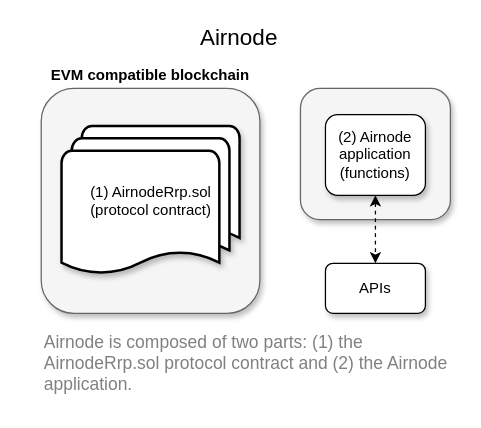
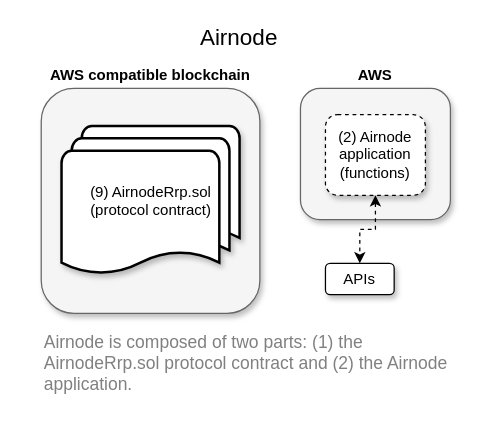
(151, 76) -> (151, 76)
none -> (376, 76)
(376, 155) -> (376, 155)
(151, 201) -> (151, 201)
(376, 288) -> (360, 279)
